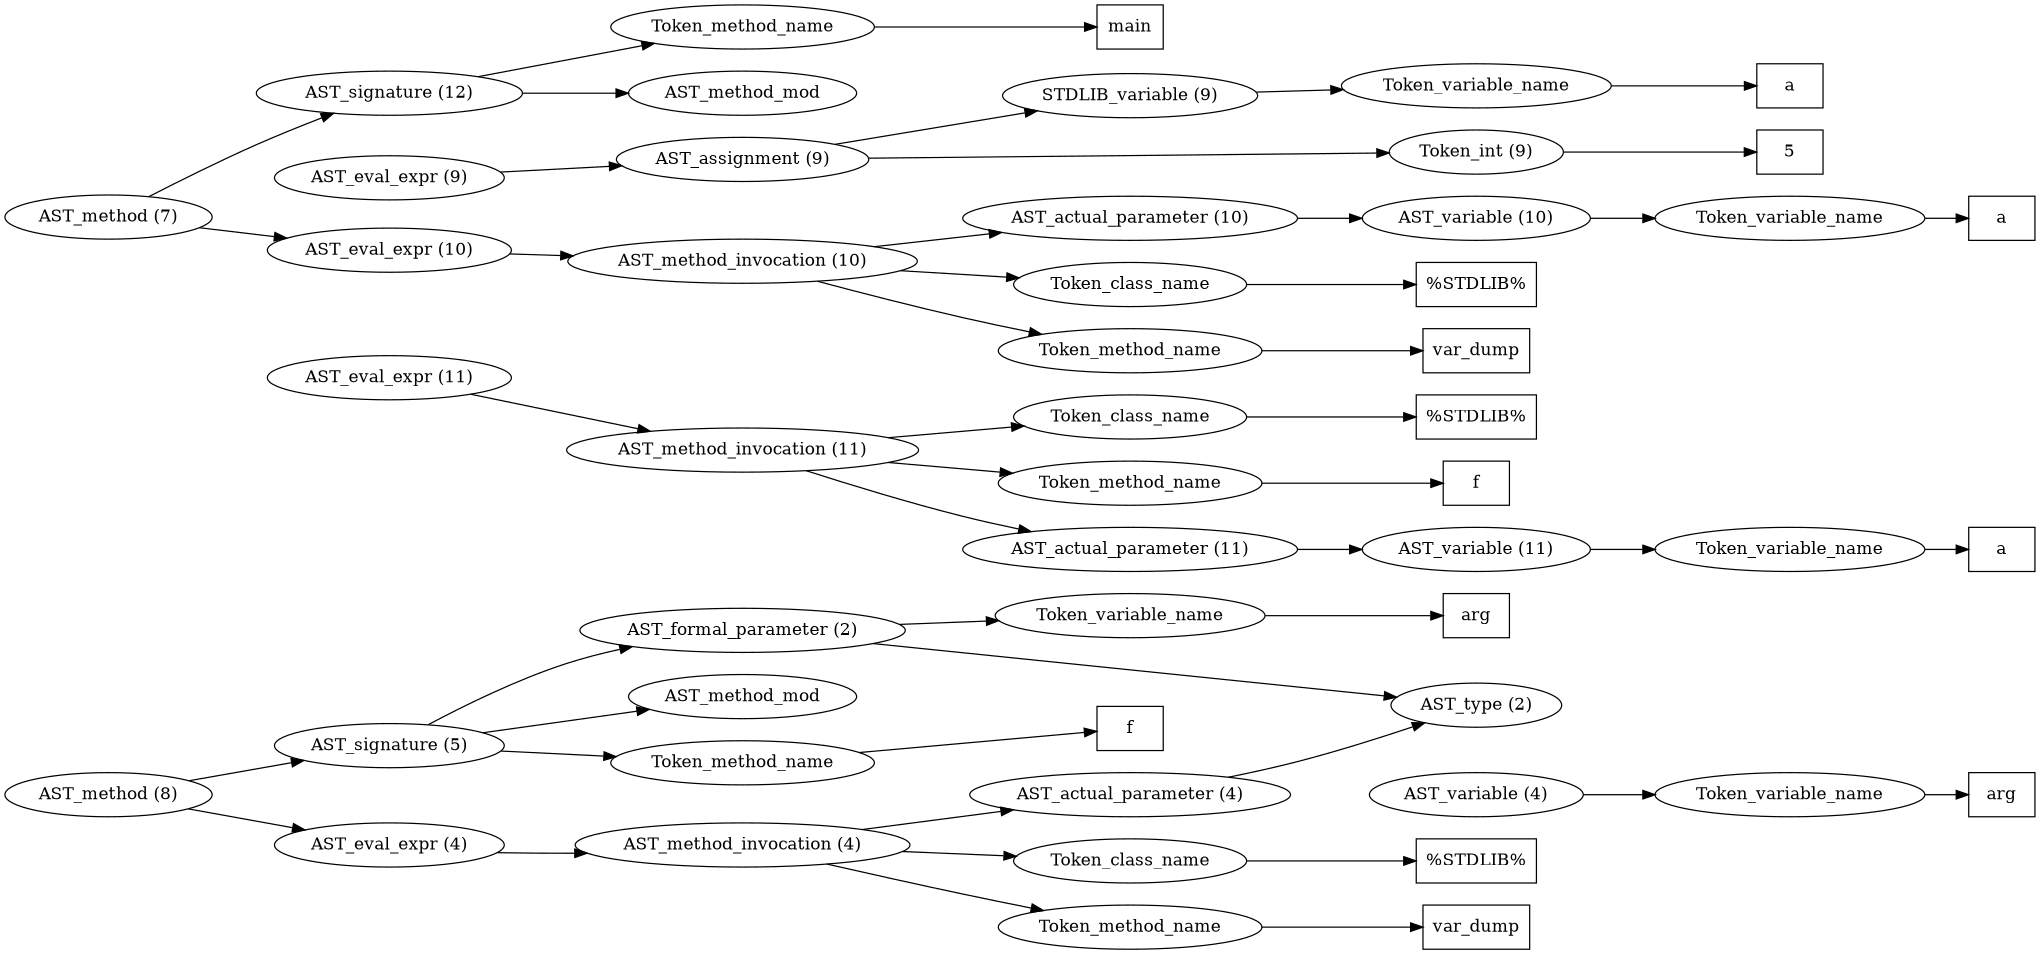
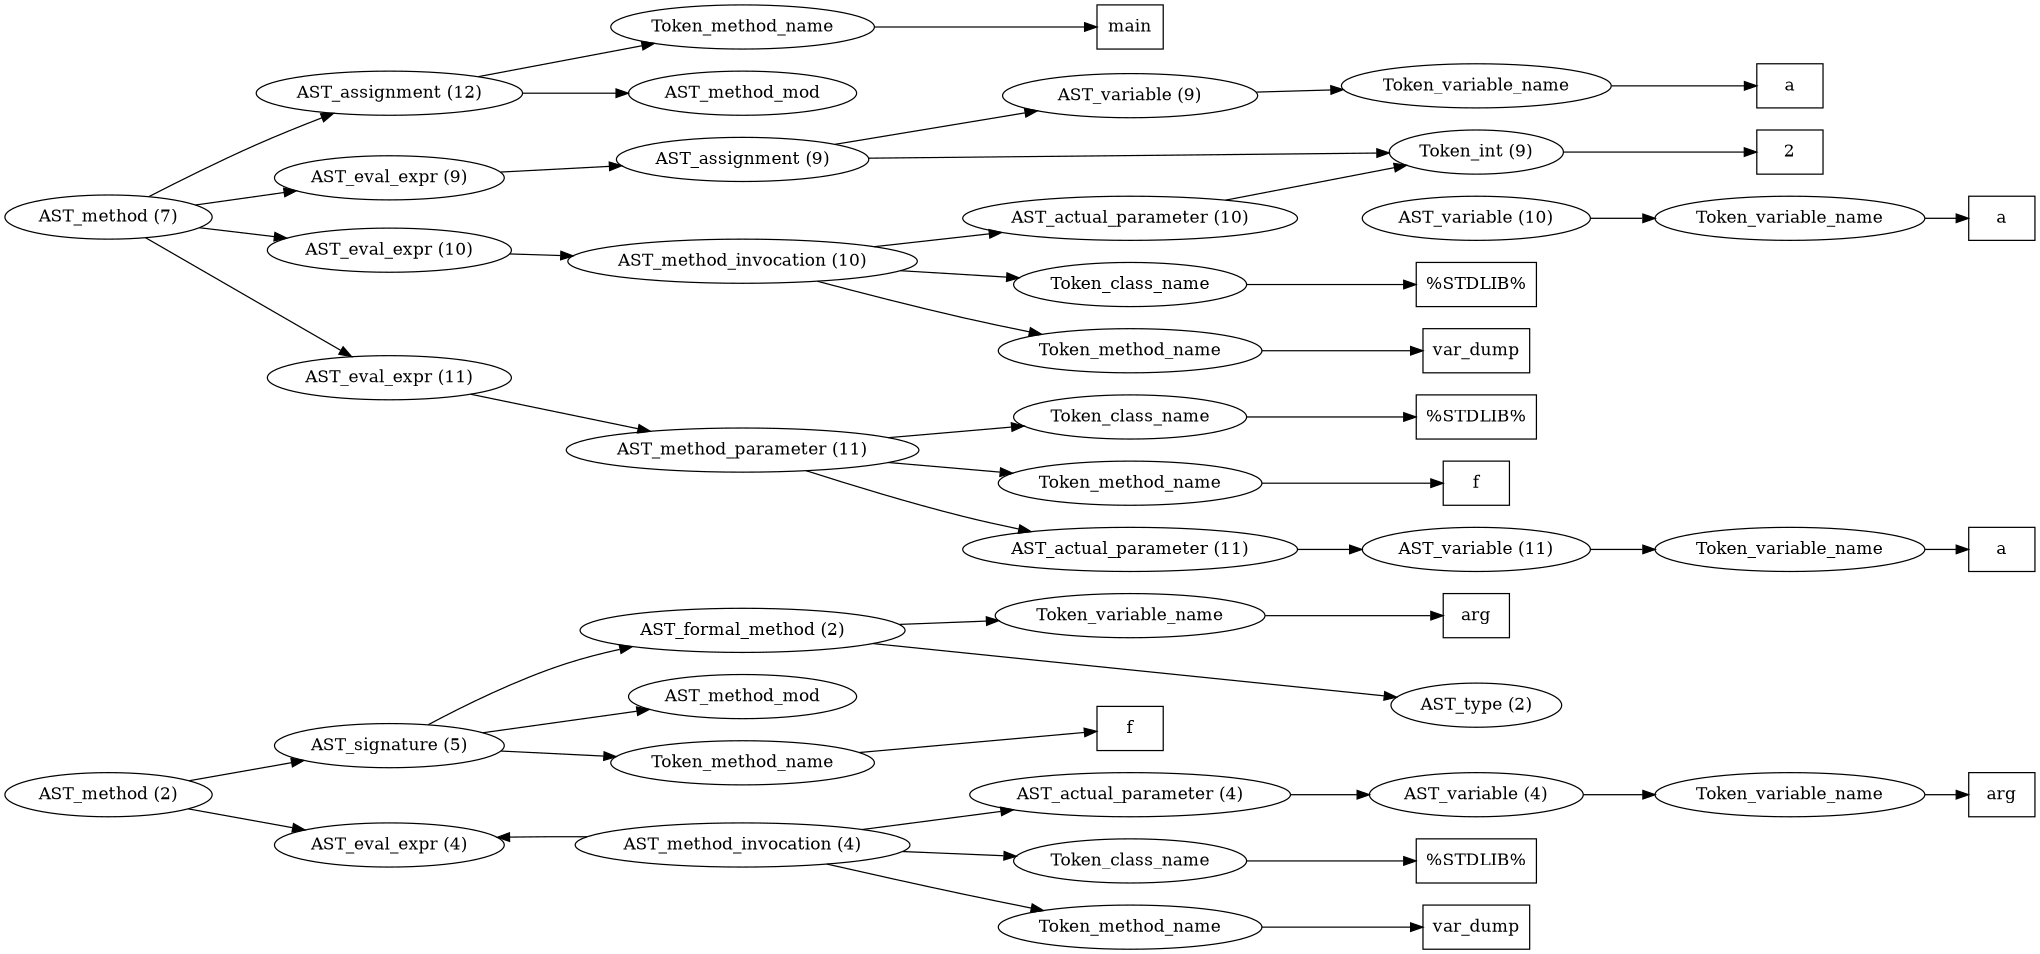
(389, 93) -> (389, 93)
(1130, 96) -> (1130, 96)
(1790, 152) -> (1790, 152)
none -> (240, 199)
(1323, 218) -> (1310, 184)
none -> (243, 294)
(743, 450) -> (743, 450)
(743, 630) -> (743, 630)
(1321, 755) -> (1324, 795)
(109, 795) -> (109, 795)
(536, 853) -> (548, 837)
